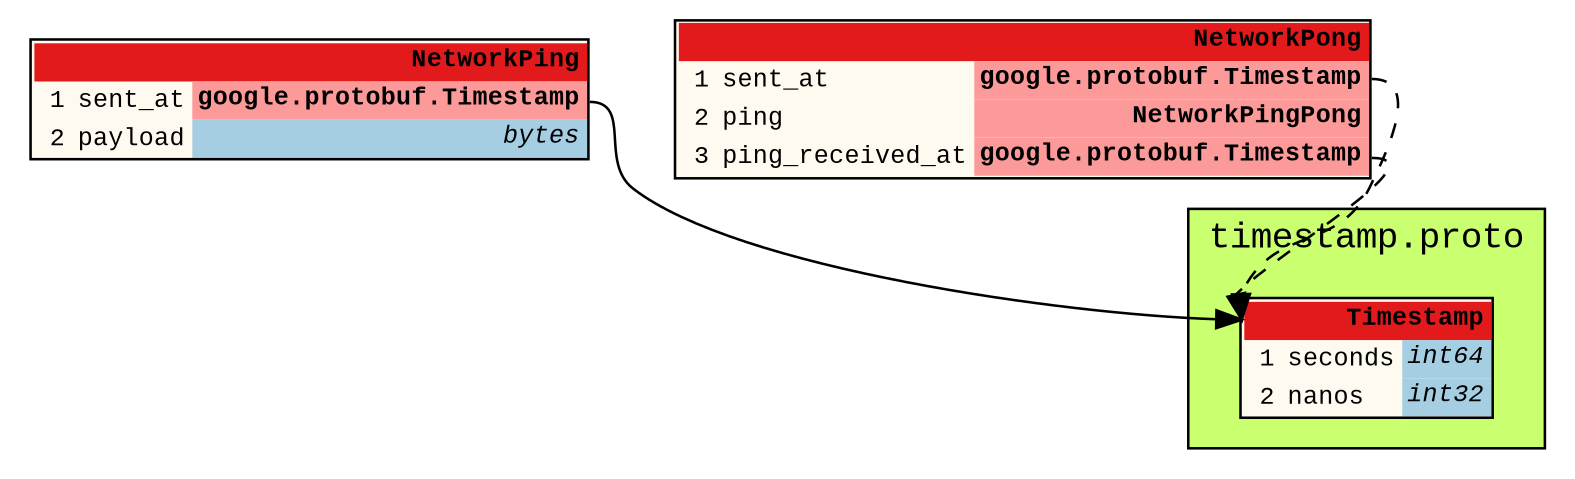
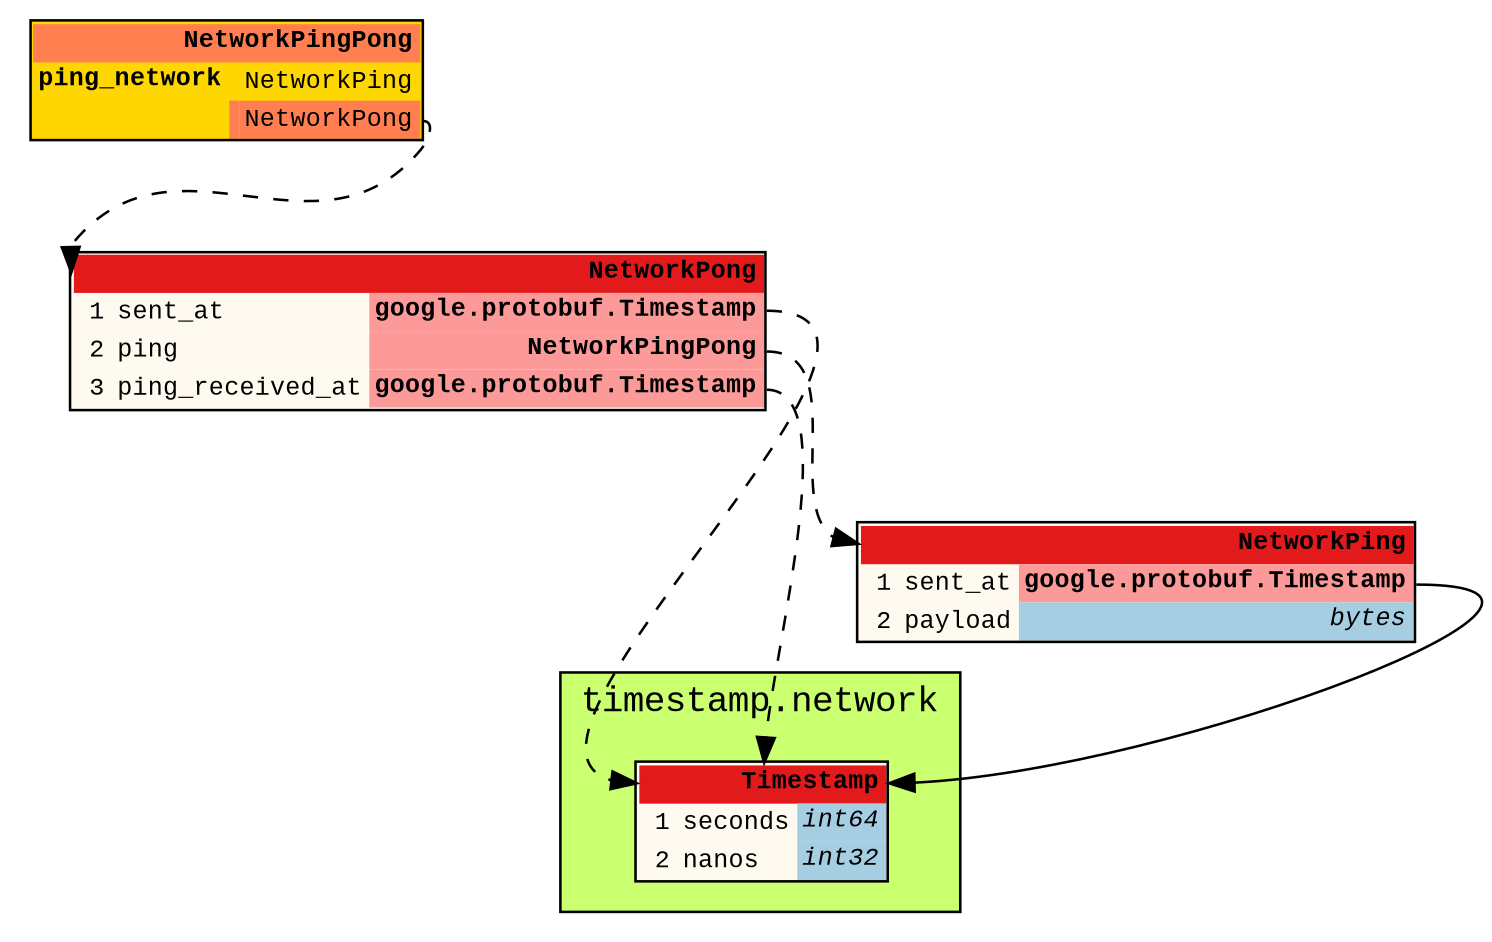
none -> (227, 80)
(1367, 238) -> (760, 702)
none -> (812, 413)
